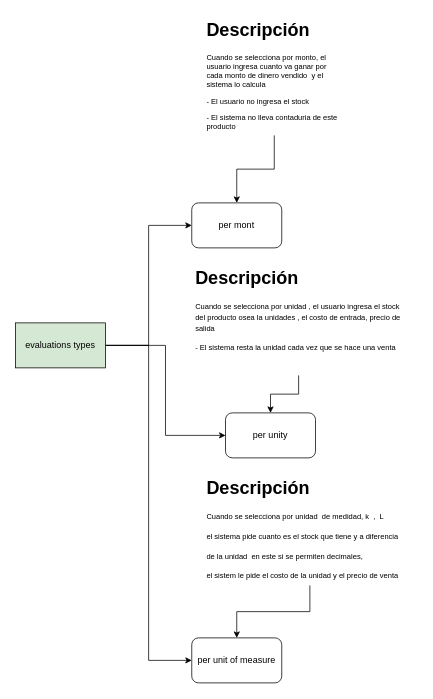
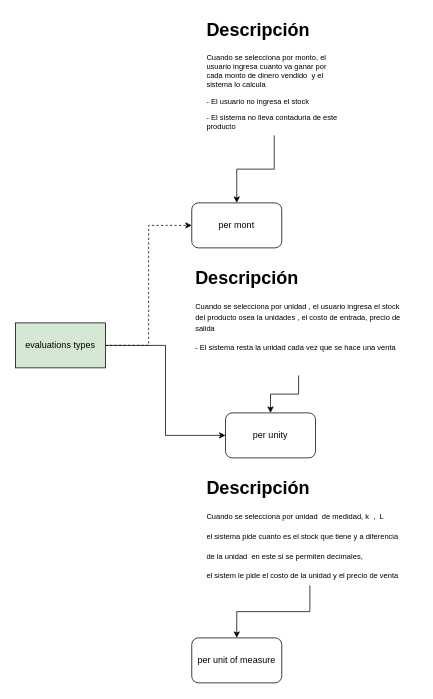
(149, 265) -> (149, 265)
(149, 522) -> none
